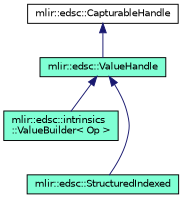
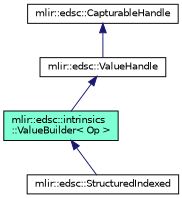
(103, 67) -> (103, 67)
(129, 131) -> (87, 162)
(103, 184) -> (103, 184)
